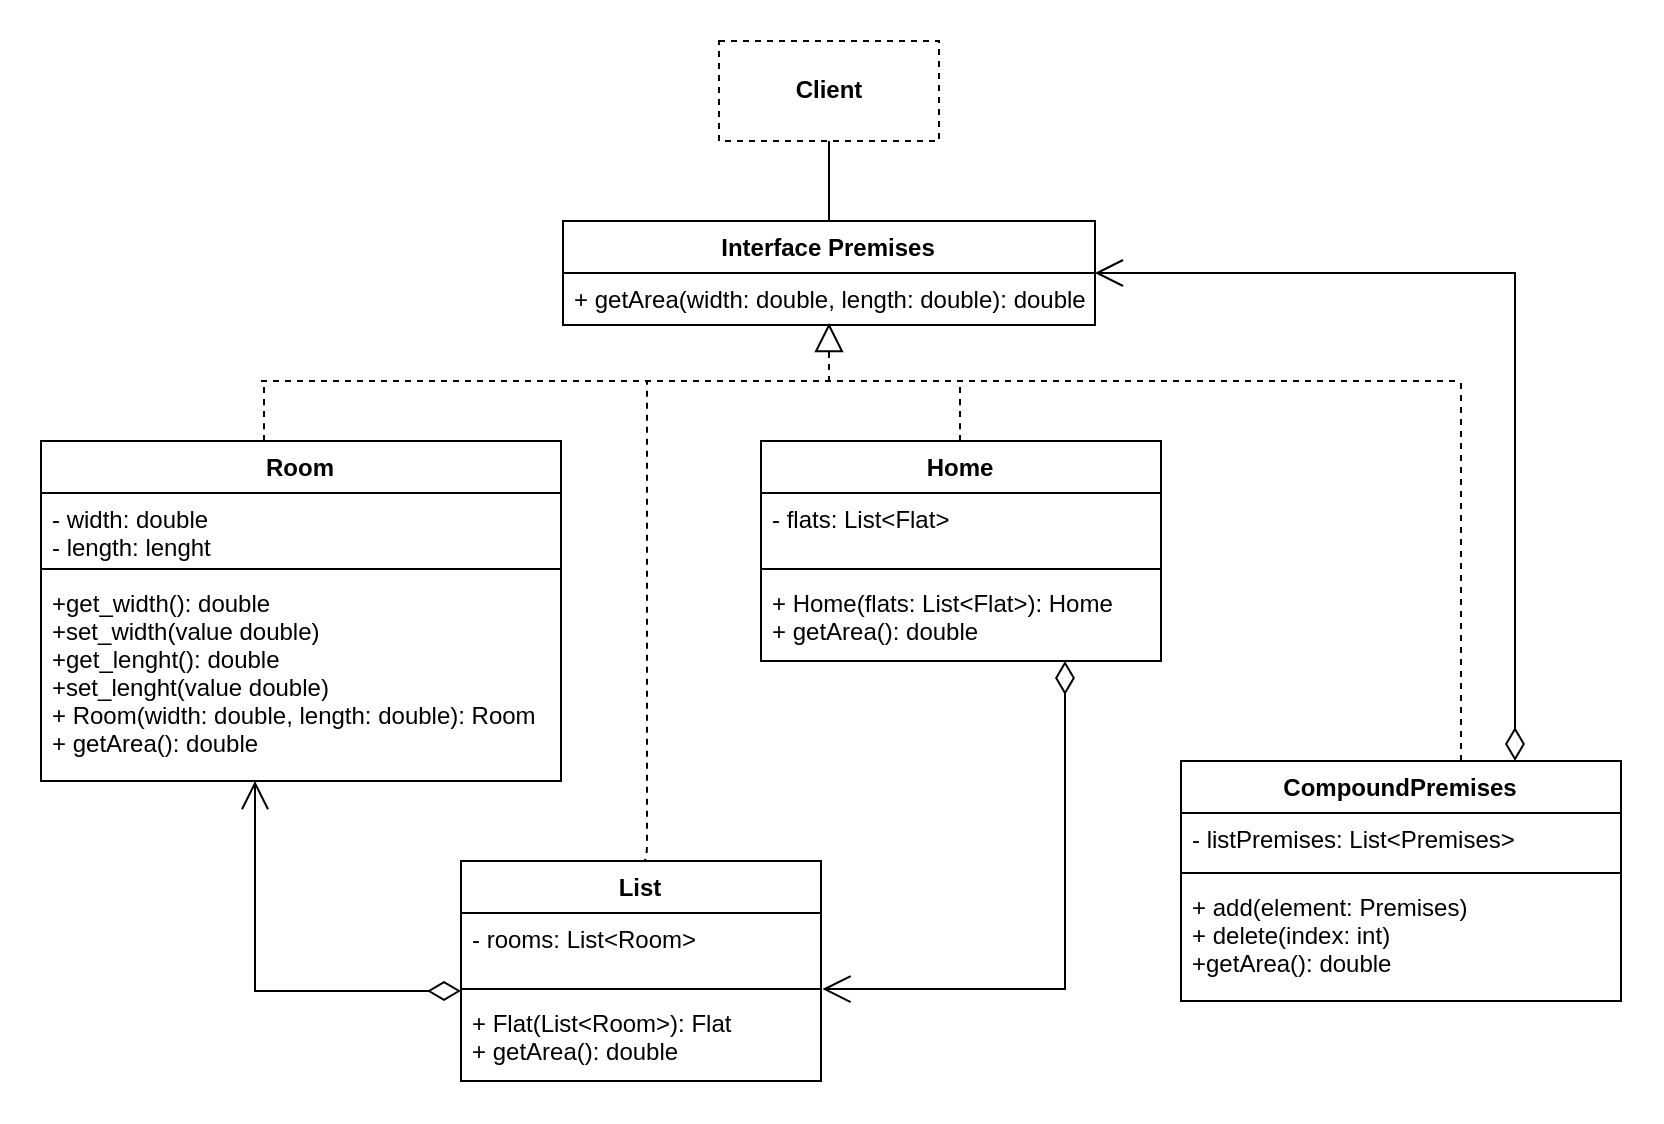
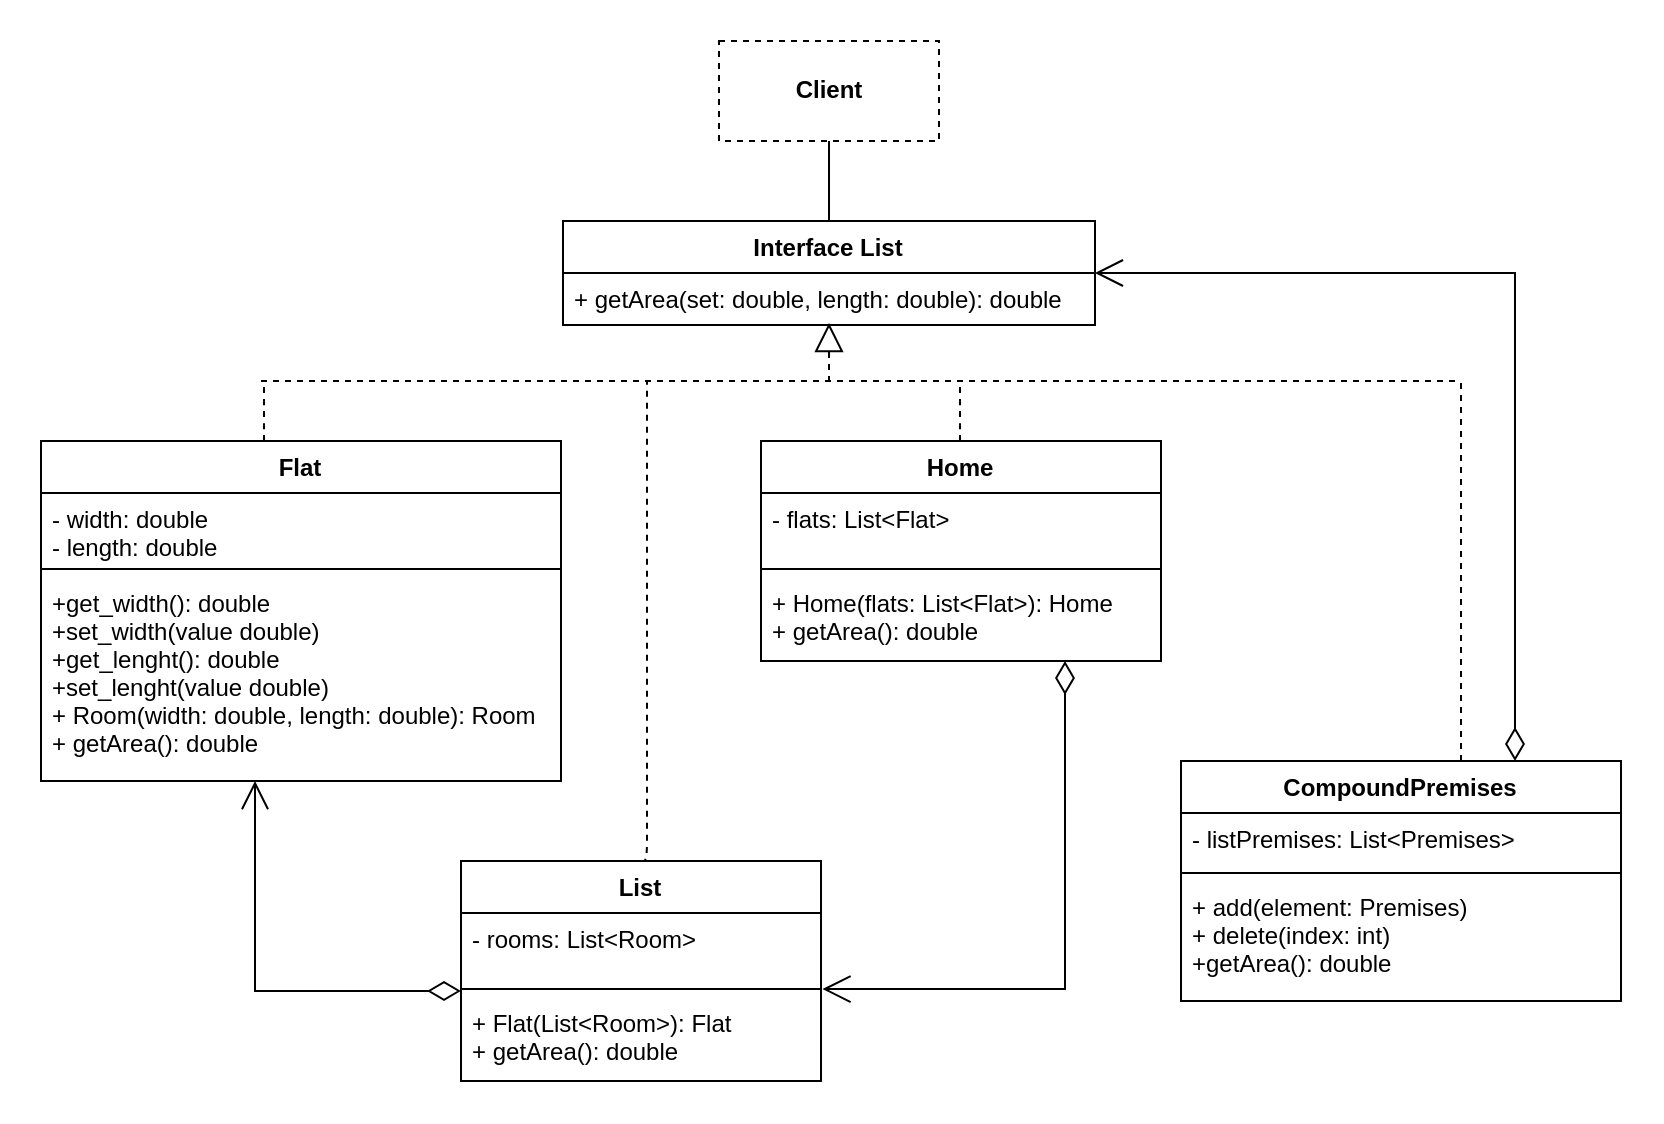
(828, 248) -> (828, 248)
(853, 300) -> (843, 300)
(300, 468) -> (300, 468)
(137, 520) -> (137, 520)
